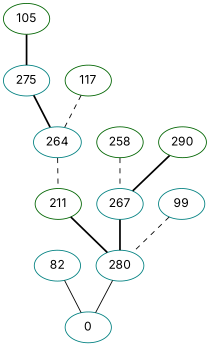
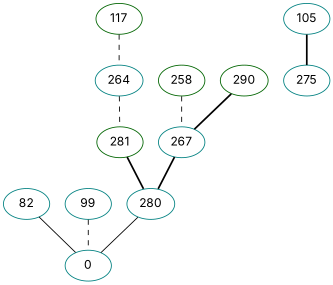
(27, 19) -> (307, 19)
(42, 111) -> none
(58, 204) -> (120, 142)
(151, 235) -> (88, 235)
